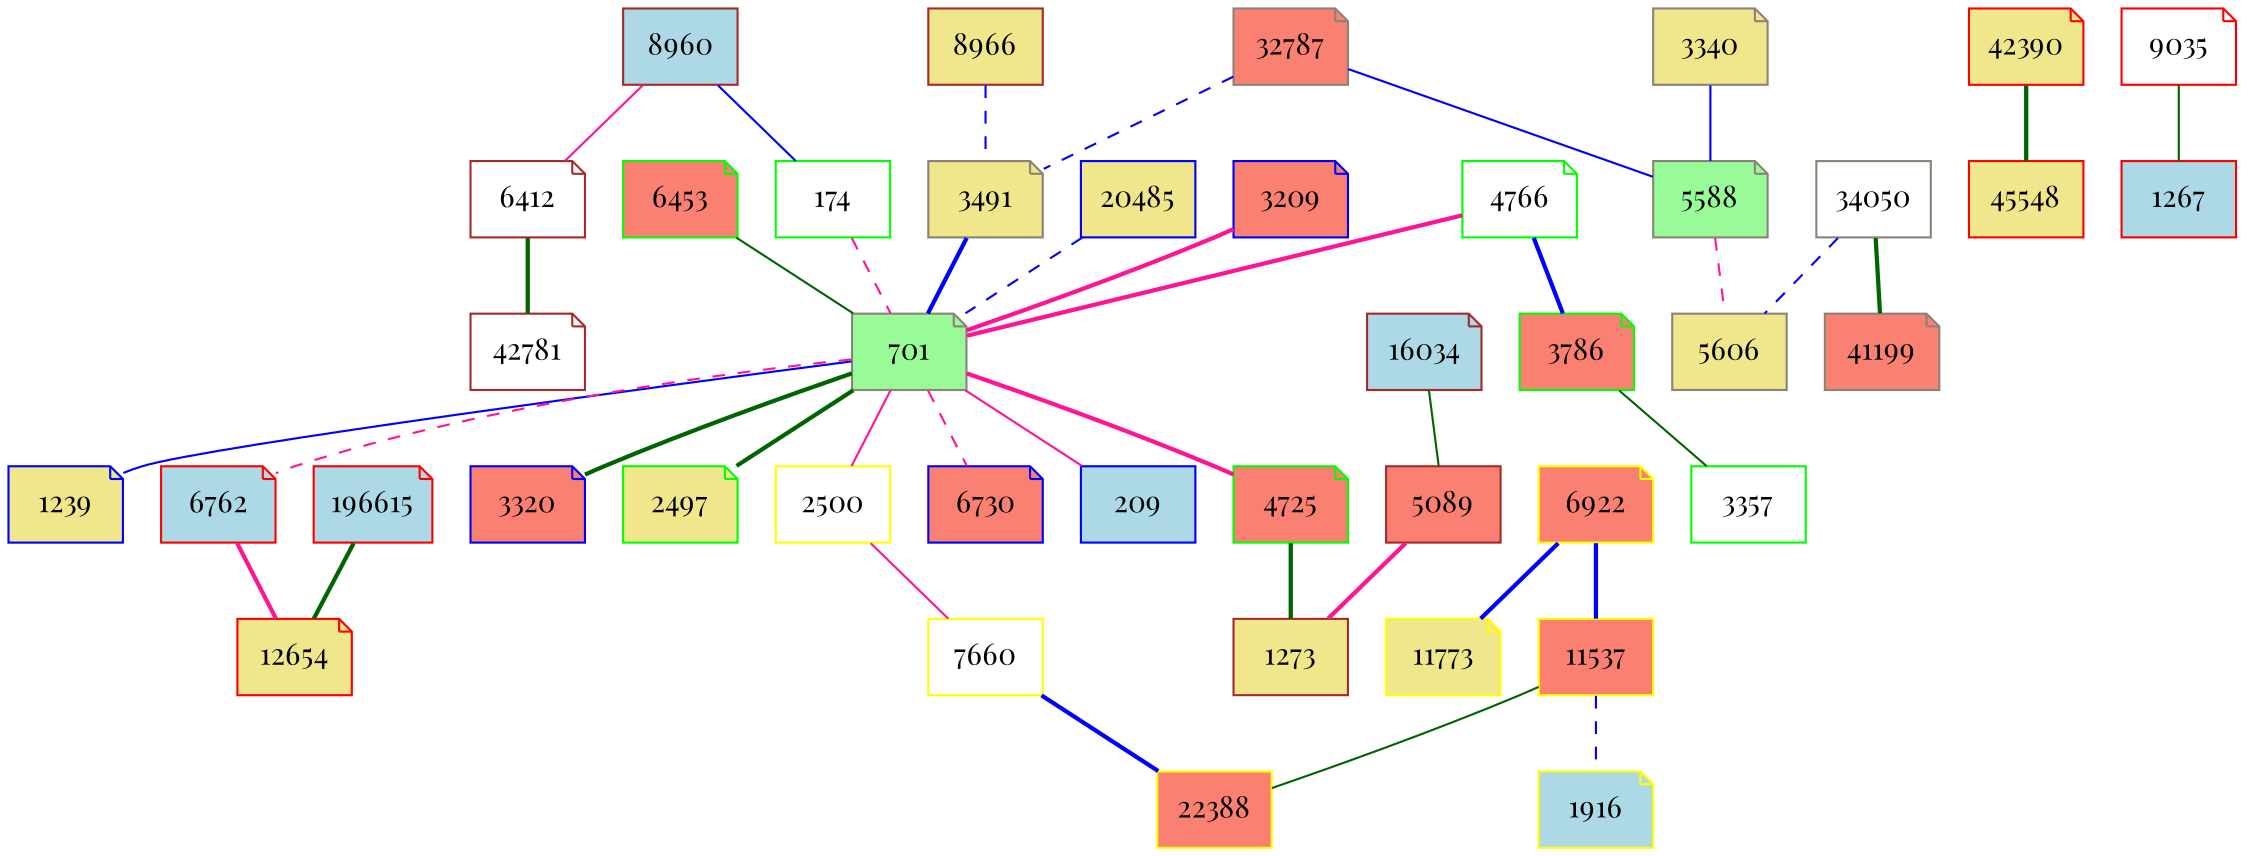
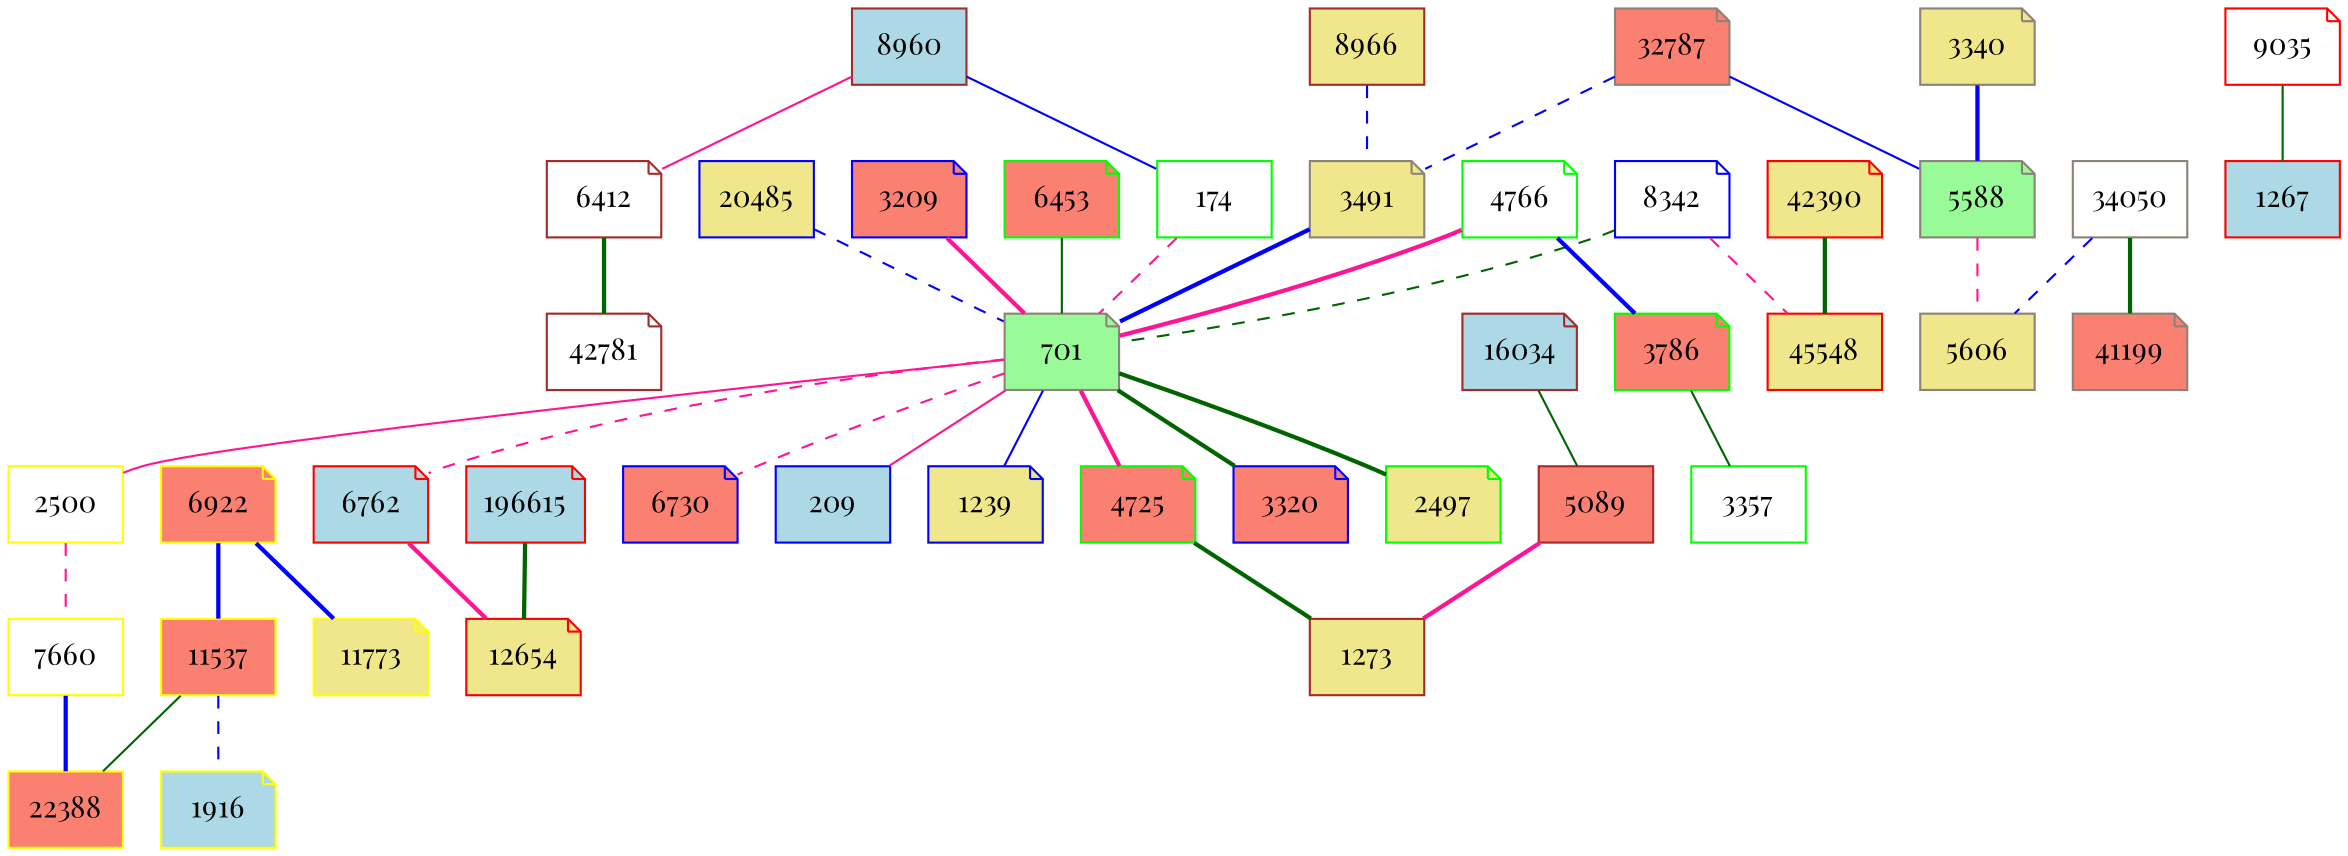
(1710, 123) -> (1977, 123)
none -> (1672, 199)
(909, 581) -> (66, 581)
